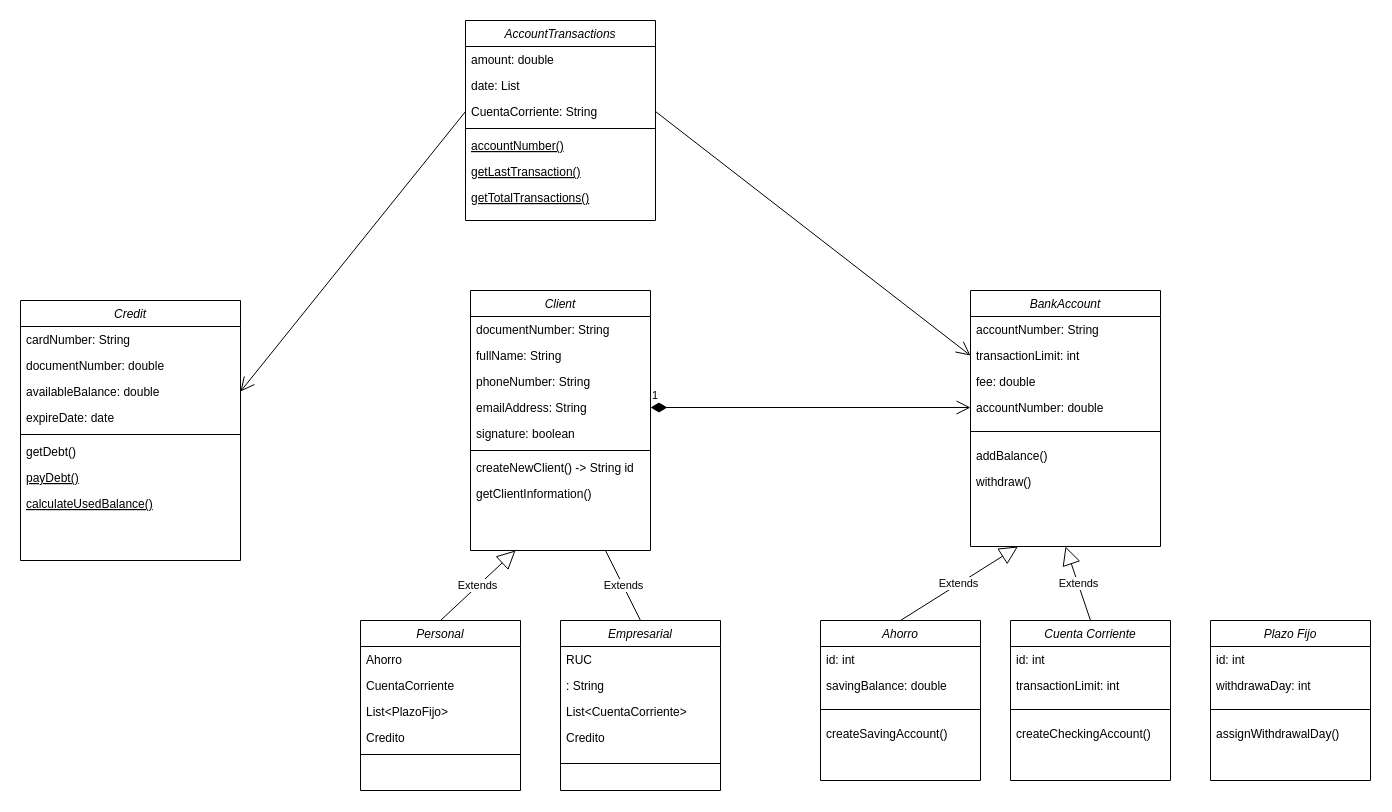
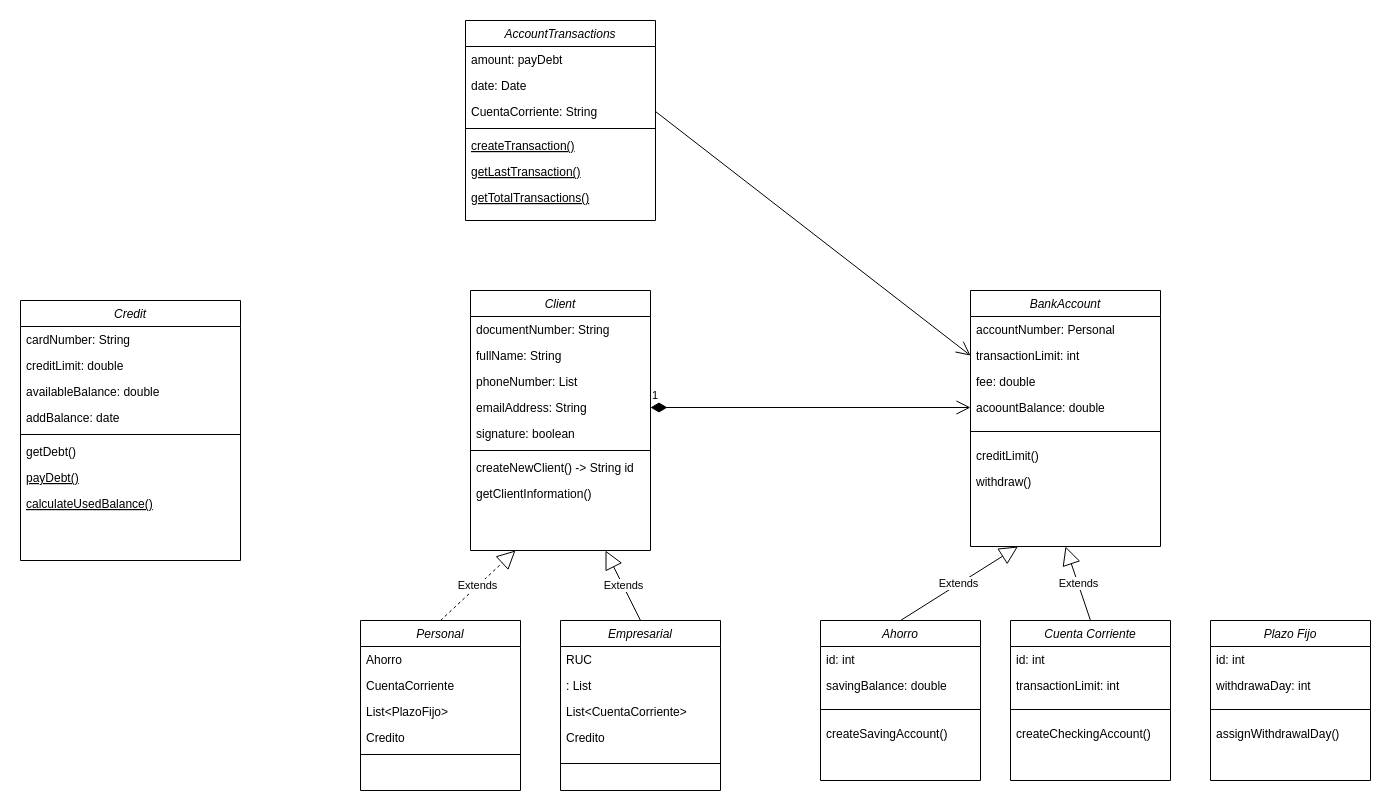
(513, 60) -> (518, 60)
(500, 86) -> (501, 86)
(521, 146) -> (533, 146)
(352, 252) -> none
(1042, 330) -> (1049, 330)
(95, 366) -> (80, 366)
(535, 382) -> (528, 382)
(1042, 408) -> (1044, 408)
(75, 418) -> (75, 418)
(1015, 456) -> (1015, 456)
(610, 560) -> (614, 568)
(457, 605) -> (457, 605)
(588, 686) -> (581, 686)
